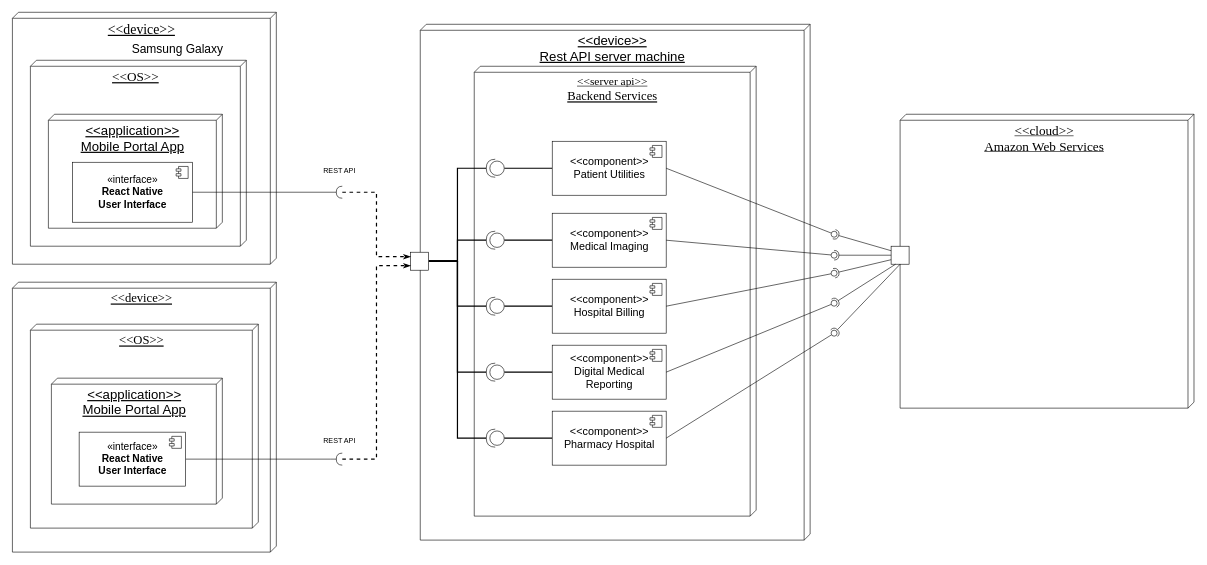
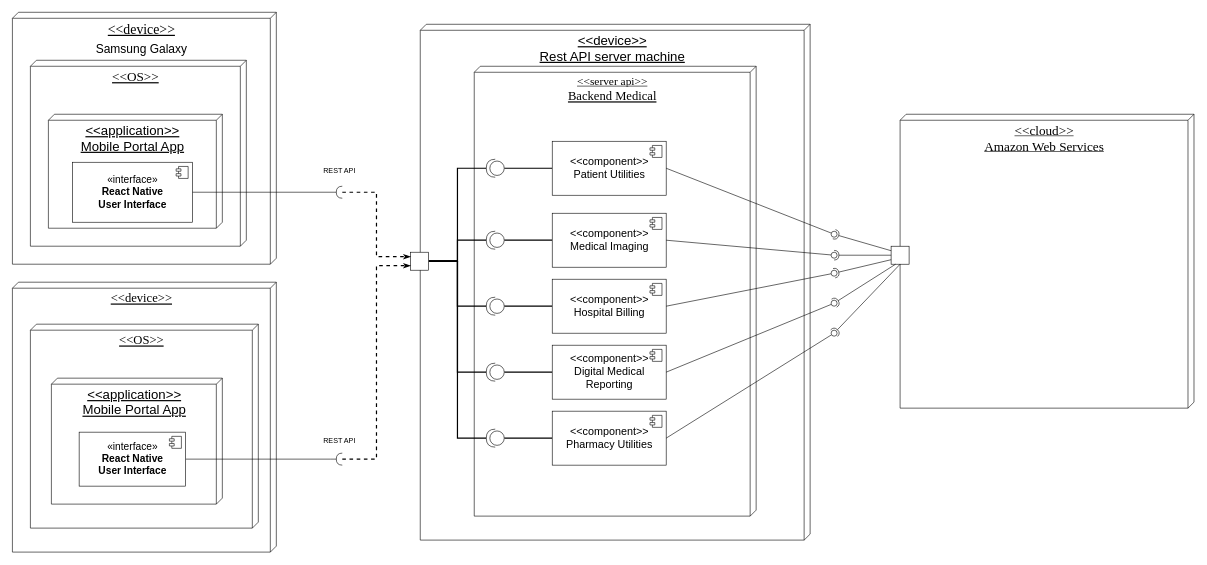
(177, 48) -> (141, 48)
(613, 84) -> (613, 84)
(610, 438) -> (610, 438)
